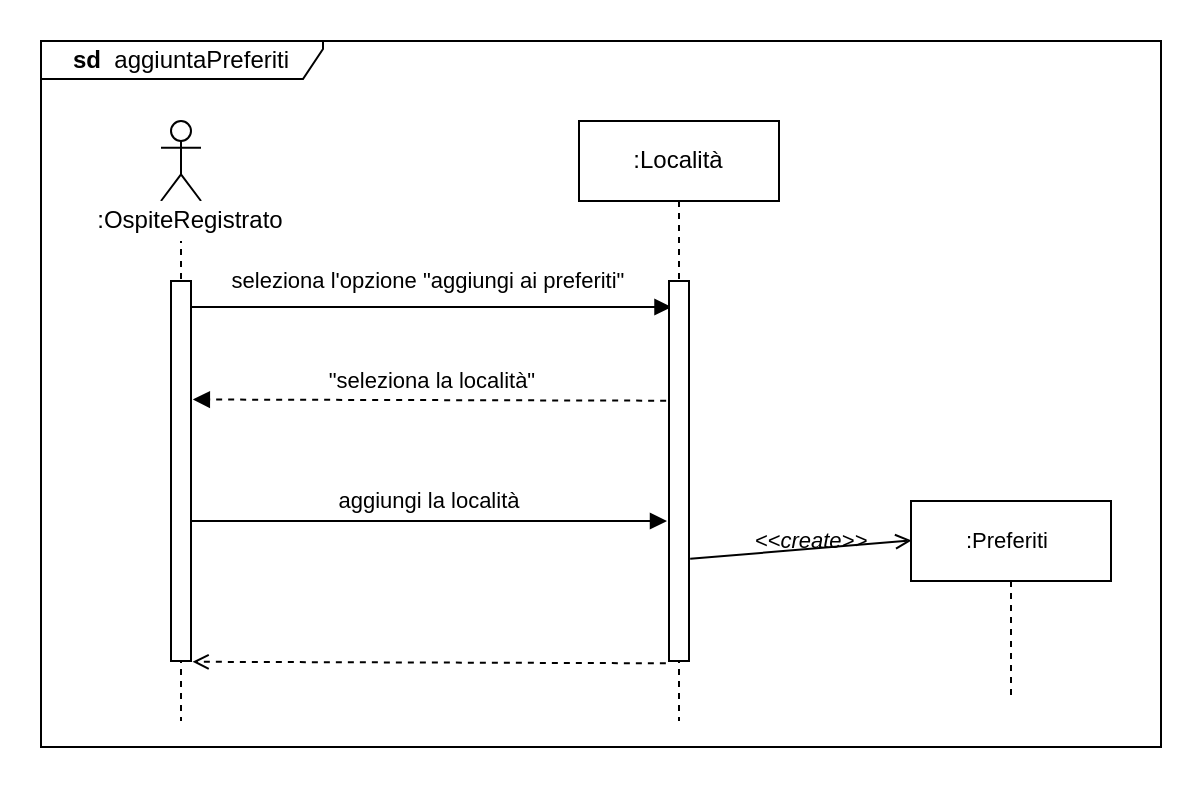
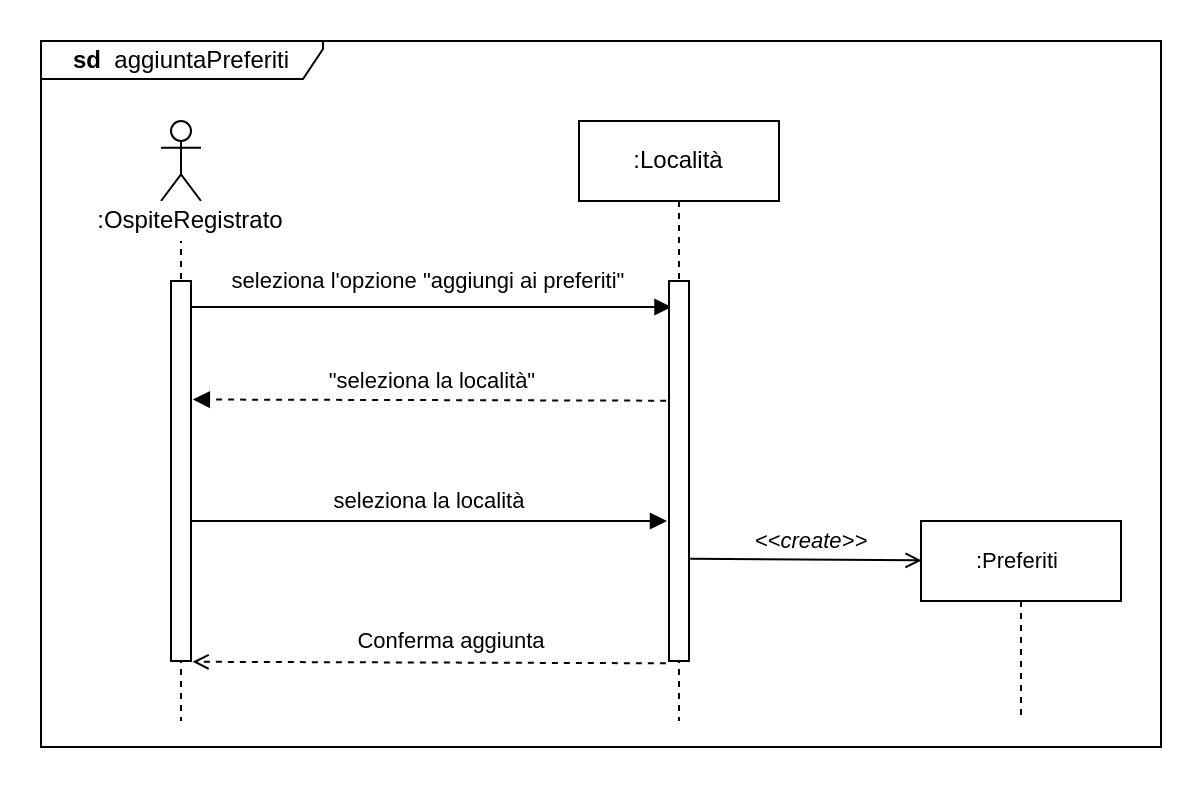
(430, 501) -> (430, 501)
(1011, 601) -> (1021, 621)
none -> (451, 641)
